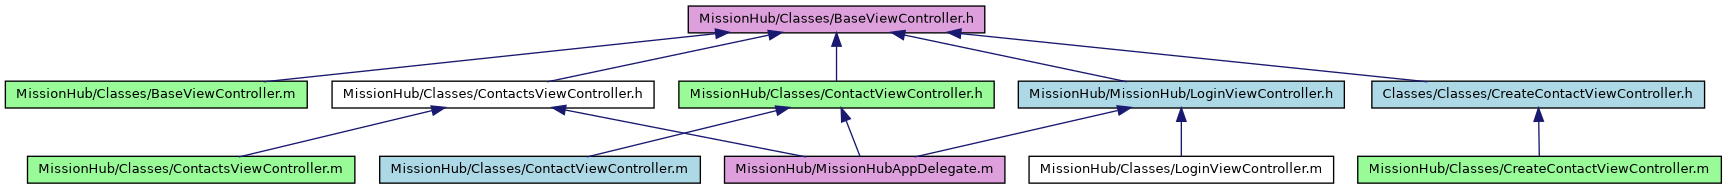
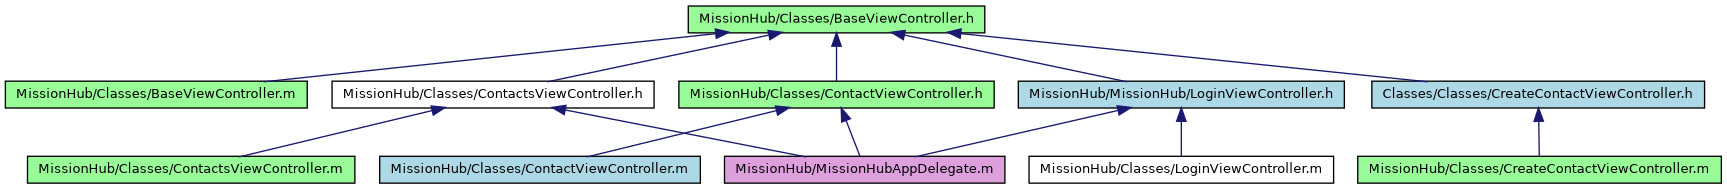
(837, 19) -> (837, 19)
